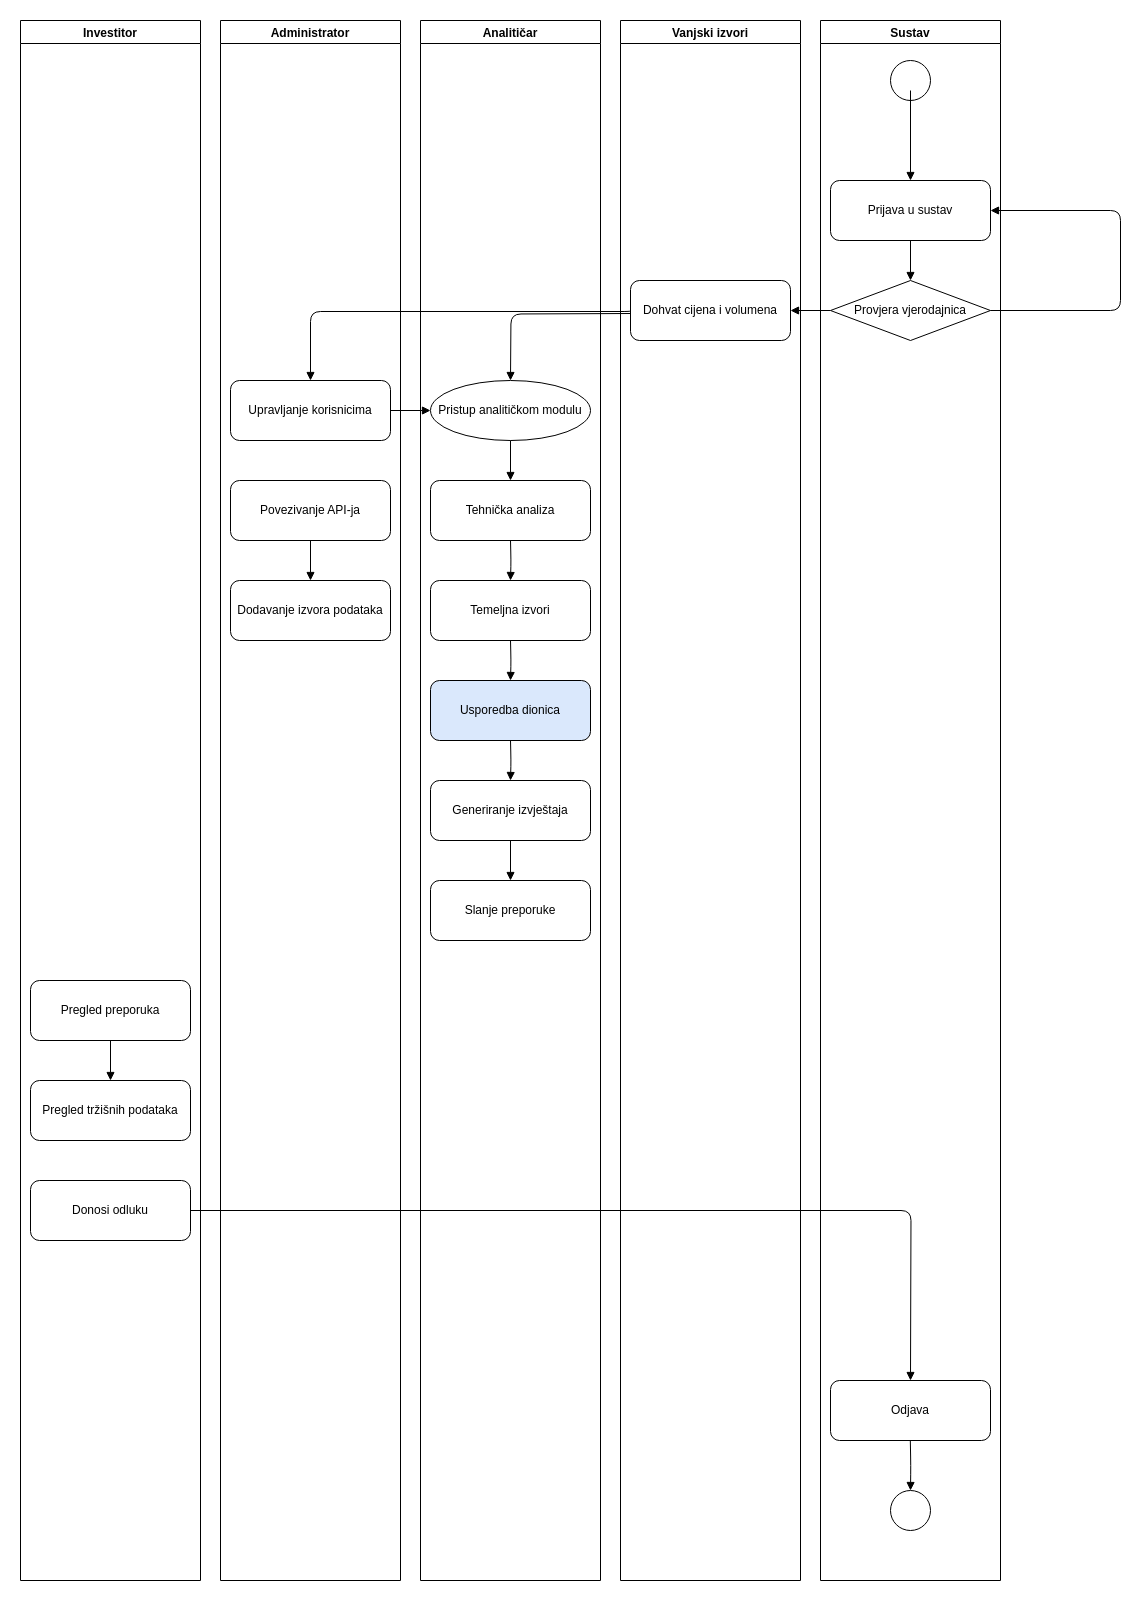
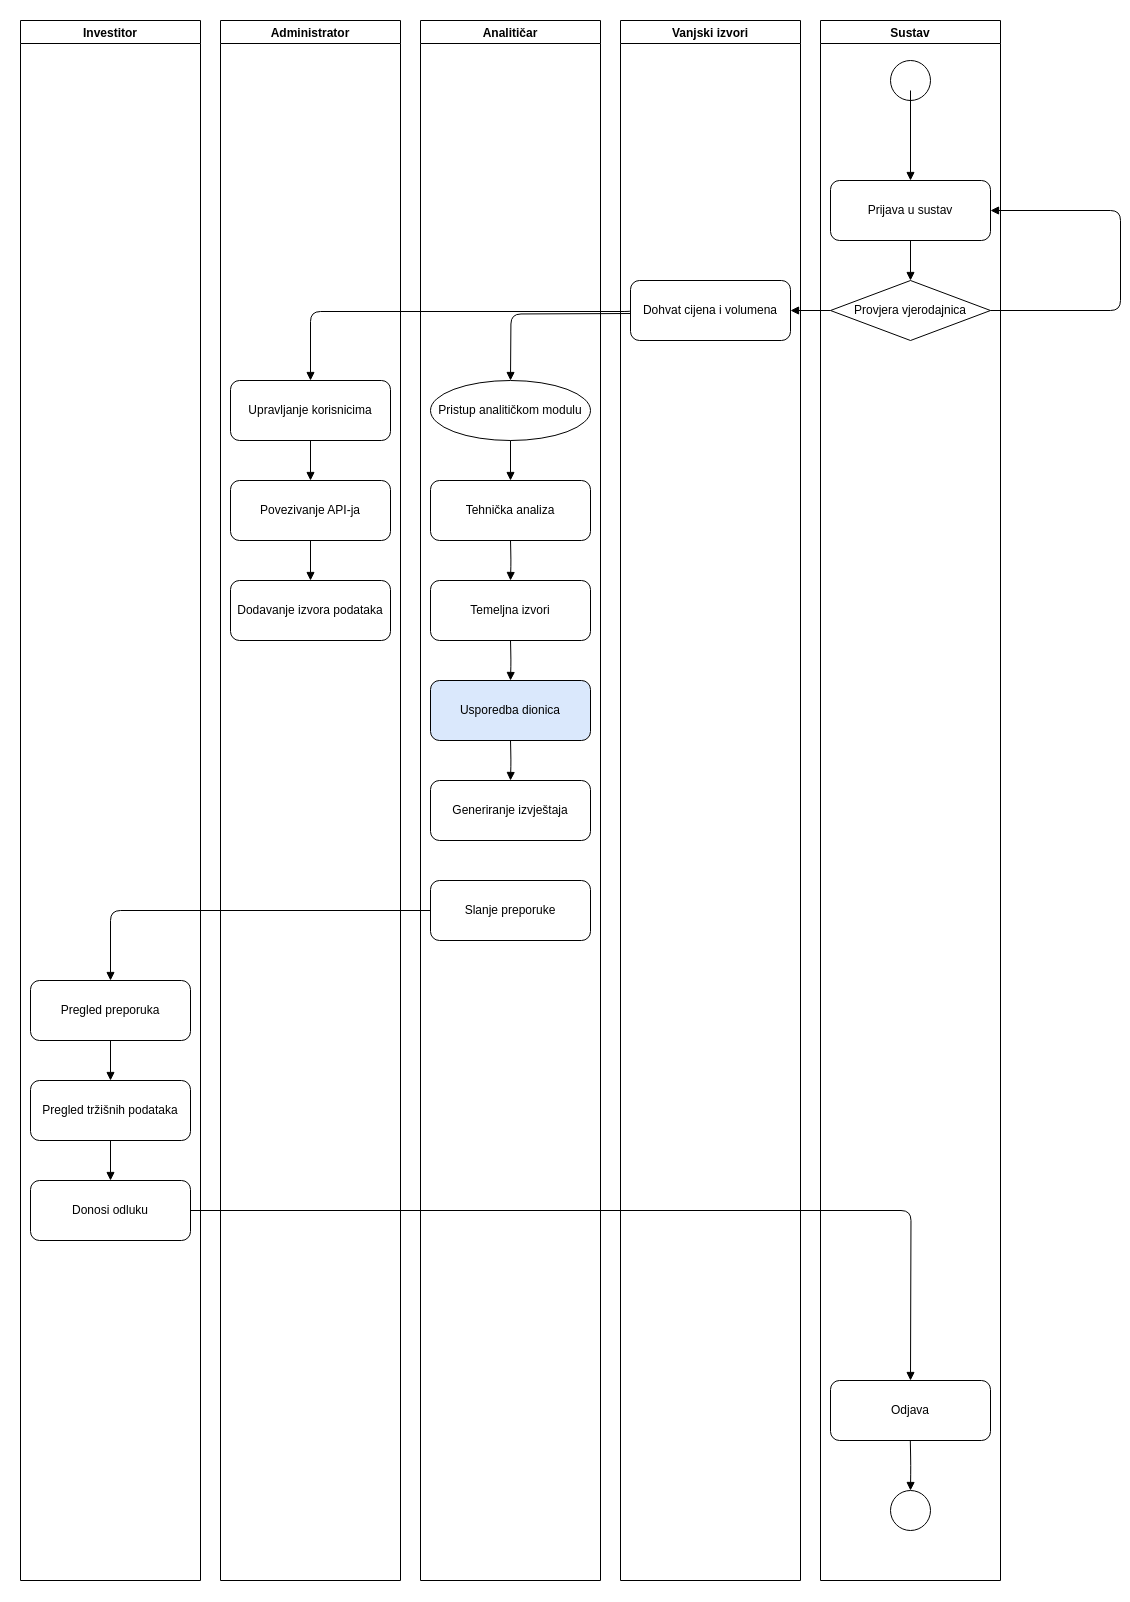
(406, 411) -> (311, 456)
(511, 856) -> none
none -> (246, 911)
none -> (111, 1156)
